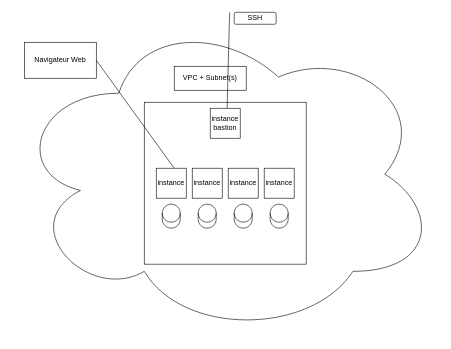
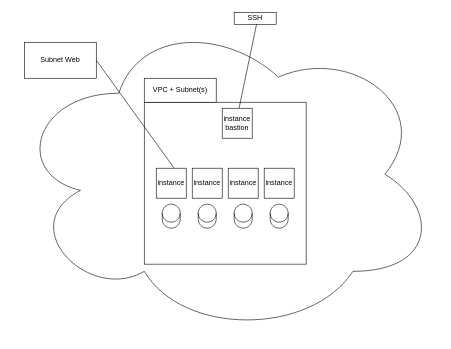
(255, 18) -> (255, 18)
(60, 60) -> (60, 60)
(210, 78) -> (180, 90)
(225, 123) -> (237, 123)
